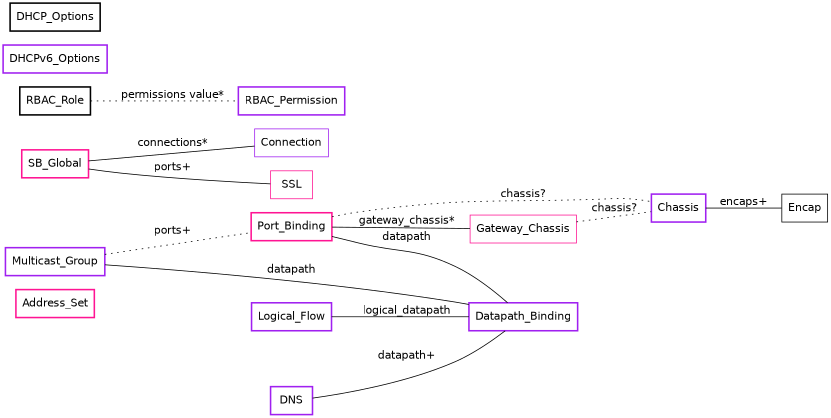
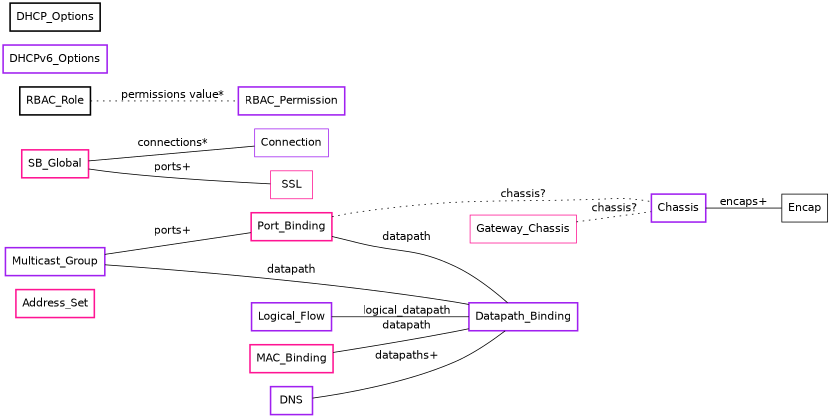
(401, 228) -> none
(178, 244) -> (178, 244)
(407, 356) -> (407, 356)
none -> (292, 359)
